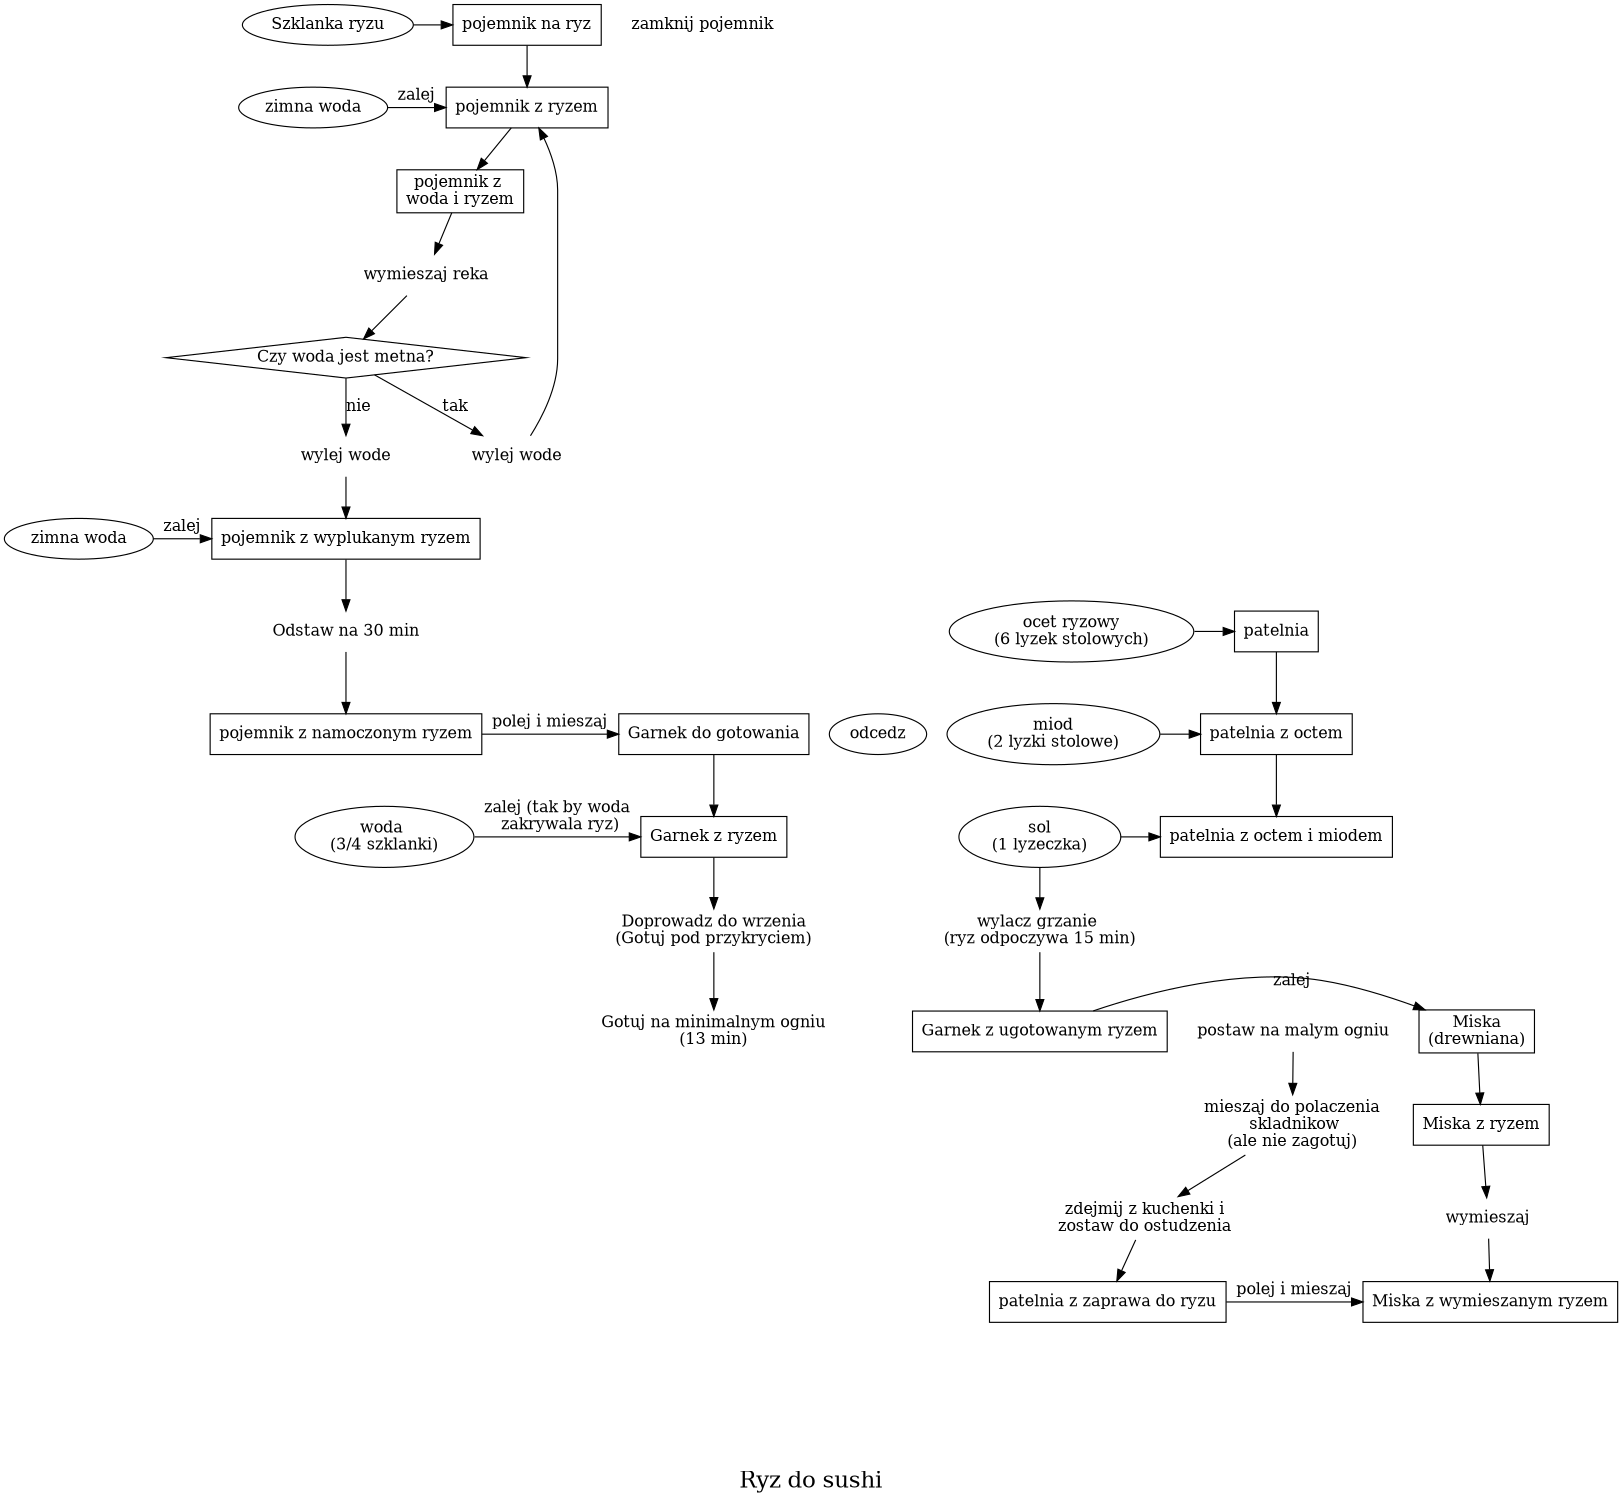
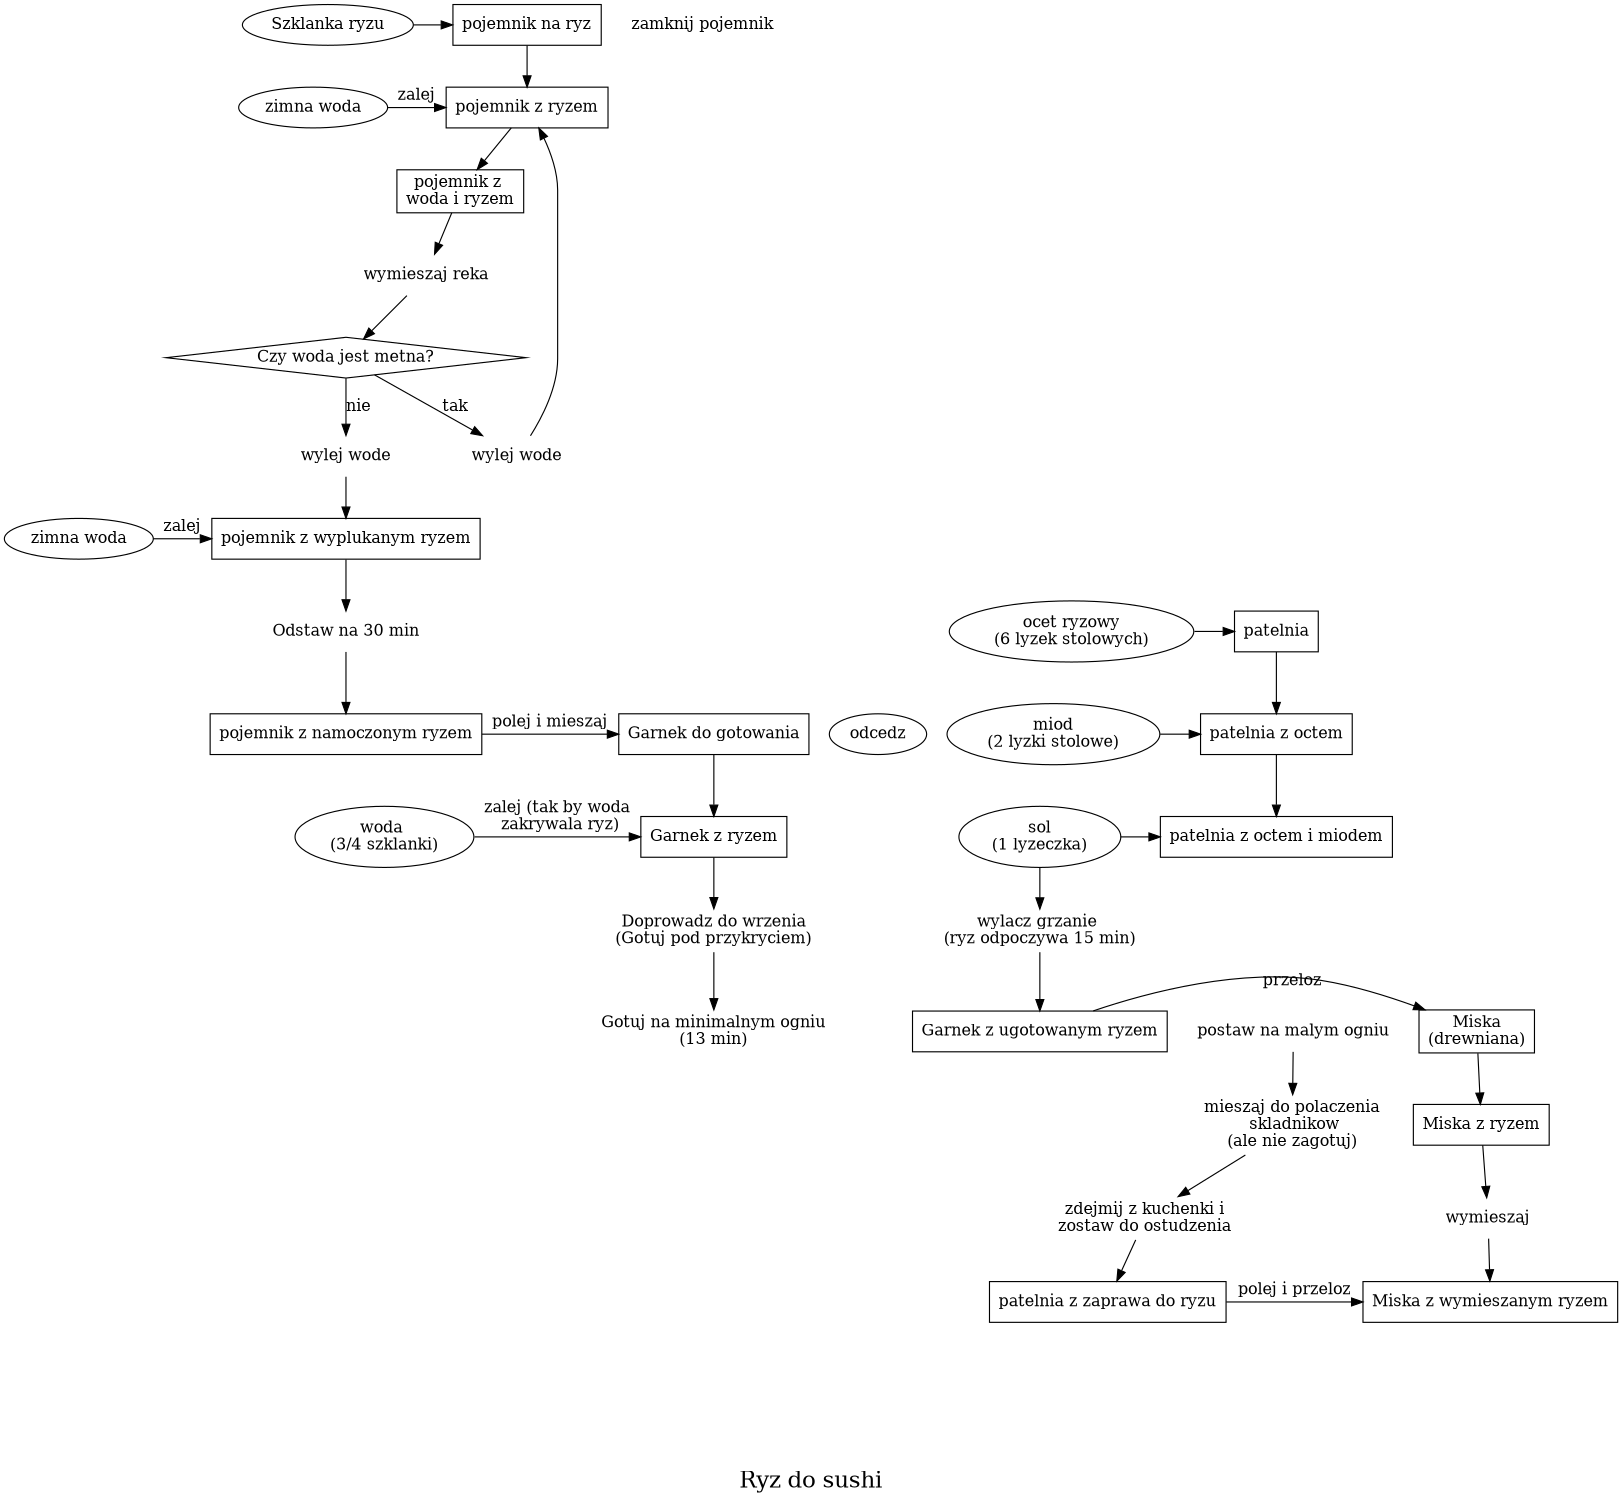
(1292, 981) -> (1292, 981)
(1294, 1290) -> (1294, 1290)
